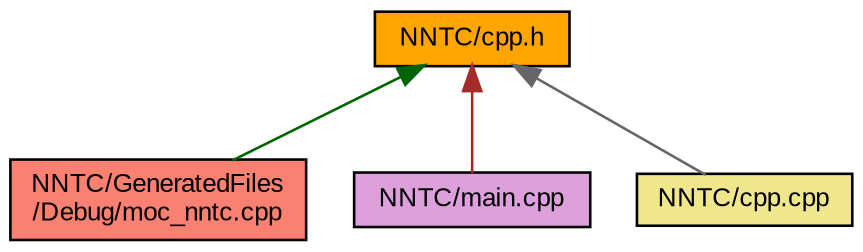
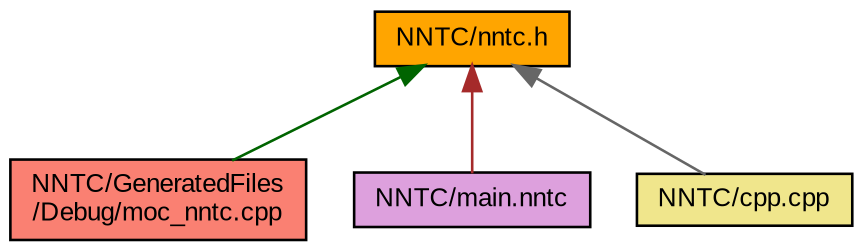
(472, 39) -> (472, 39)
(472, 200) -> (472, 200)
